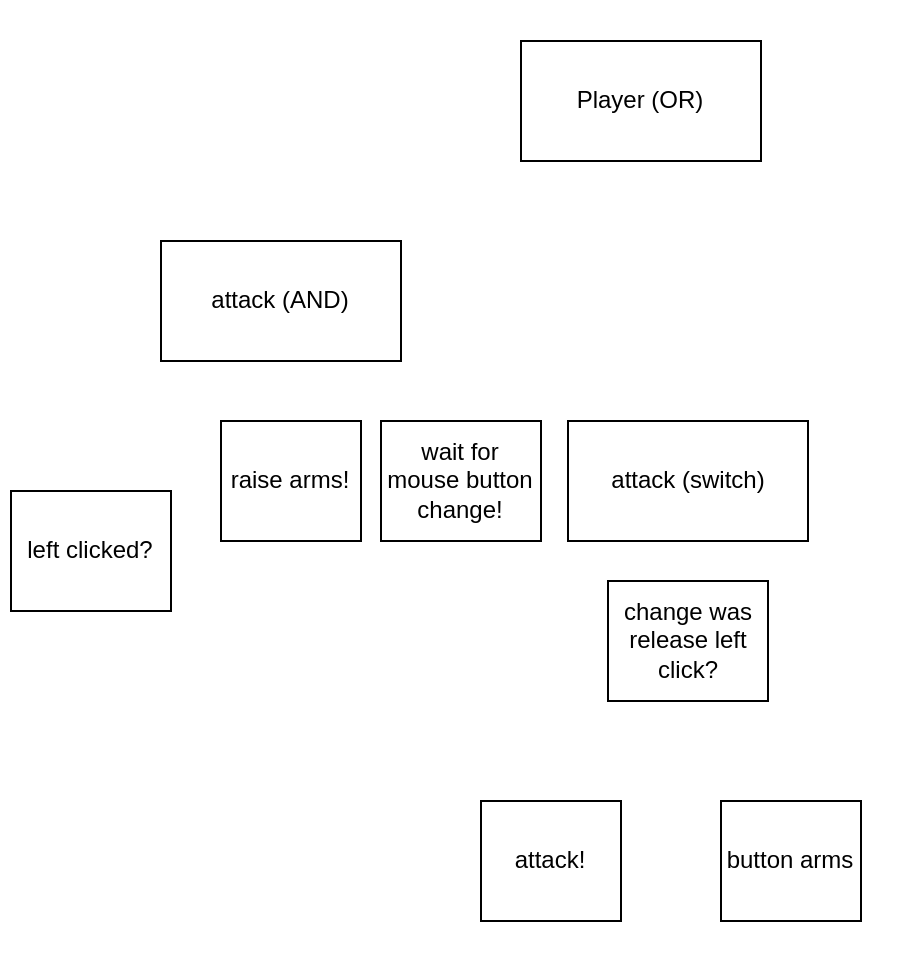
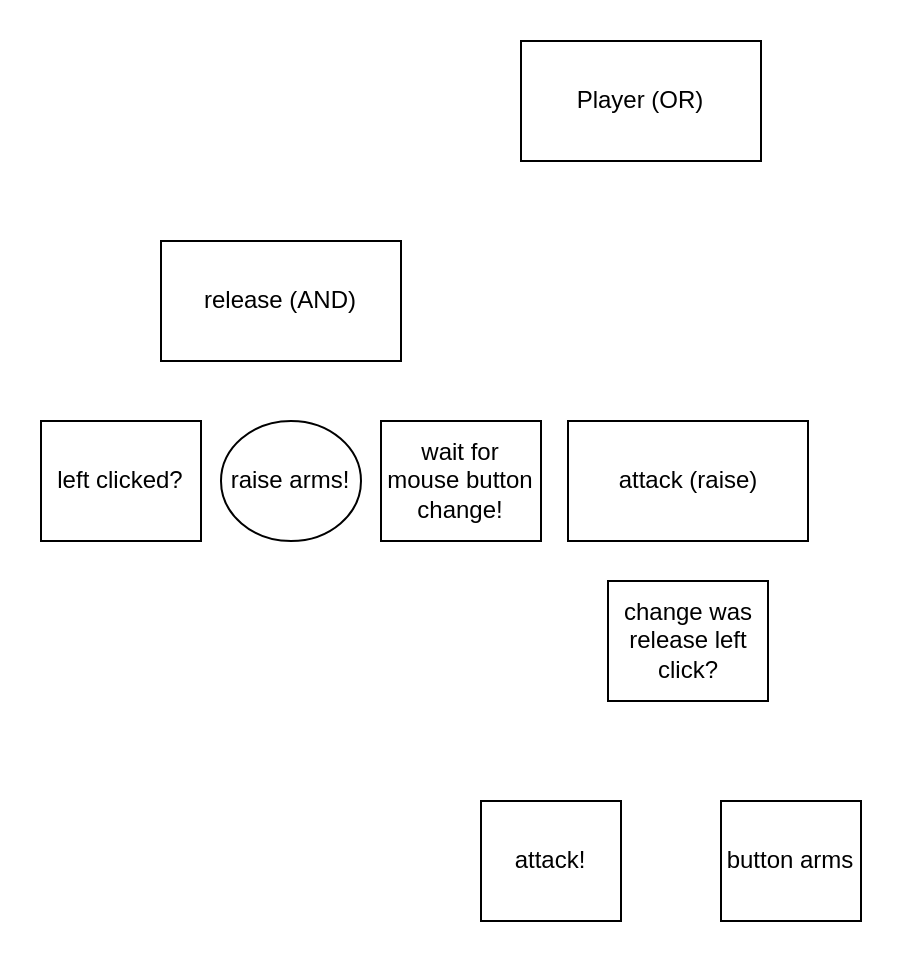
(281, 301) -> (281, 301)
(291, 481) -> (291, 481)
(689, 481) -> (689, 481)
(91, 551) -> (121, 481)
